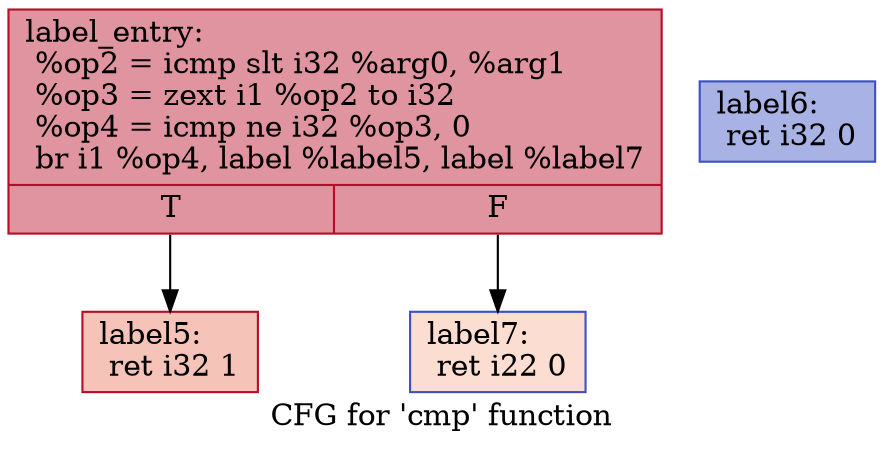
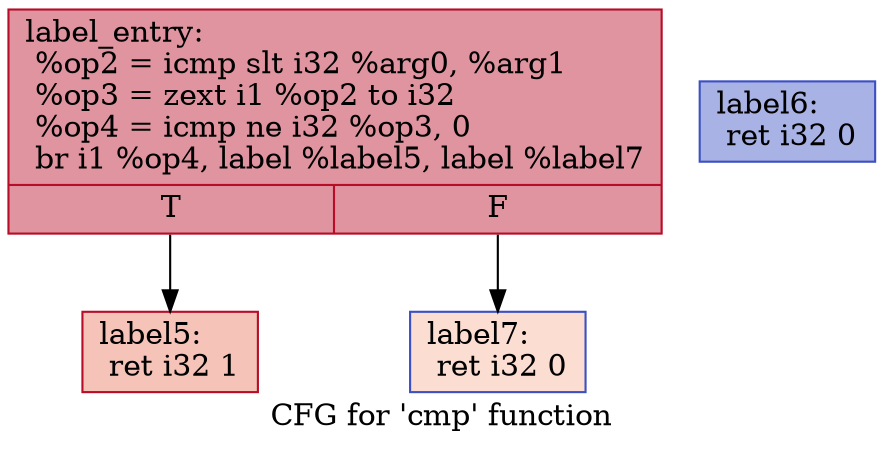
(498, 367) -> (498, 367)
